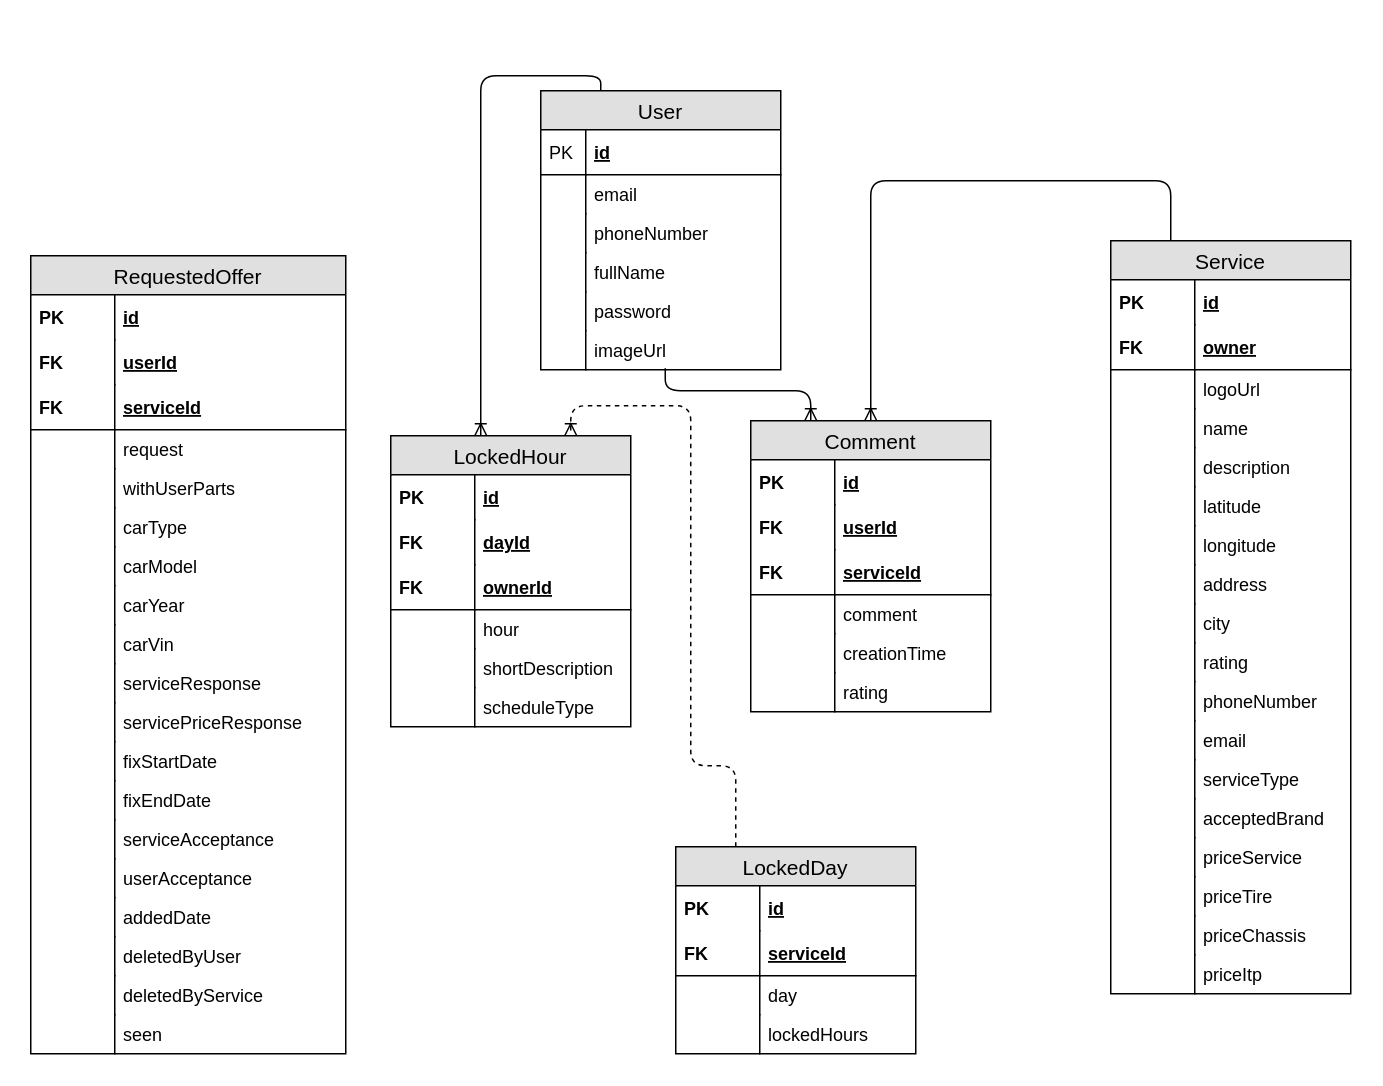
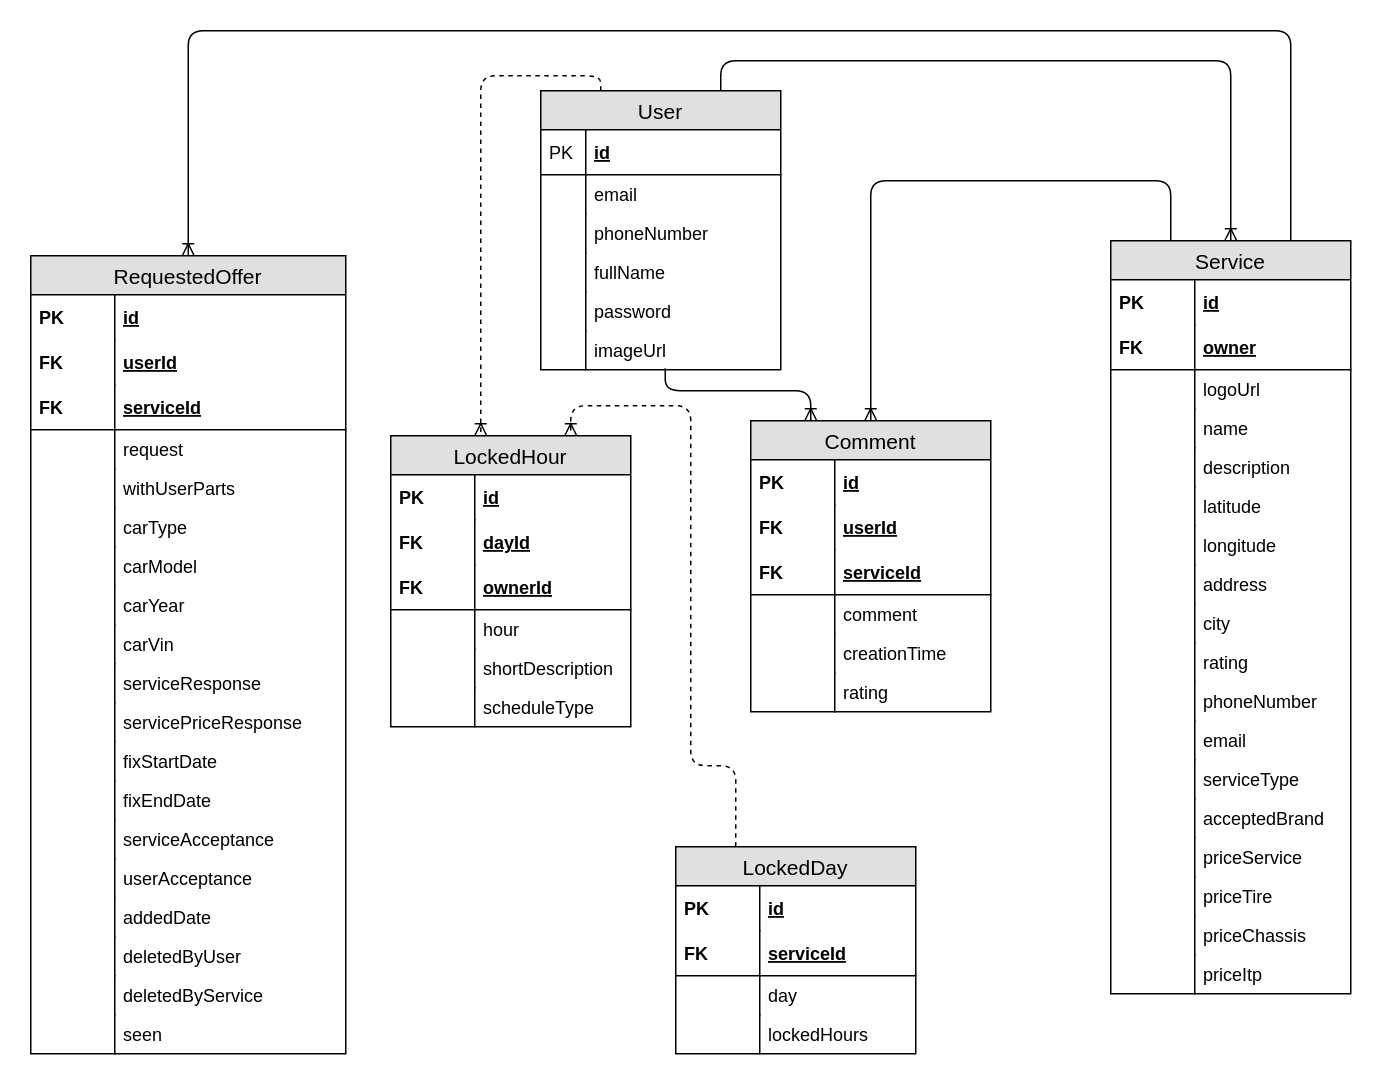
none -> (732, 31)
none -> (1051, 61)
(481, 200) -> (481, 200)
